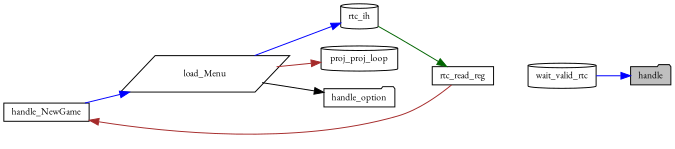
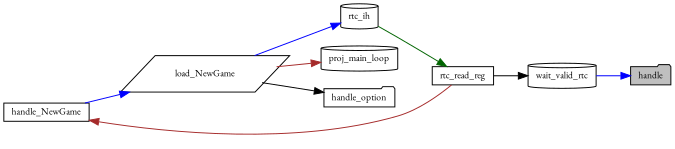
(359, 59) -> (359, 59)
(205, 74) -> (205, 74)
none -> (506, 76)
